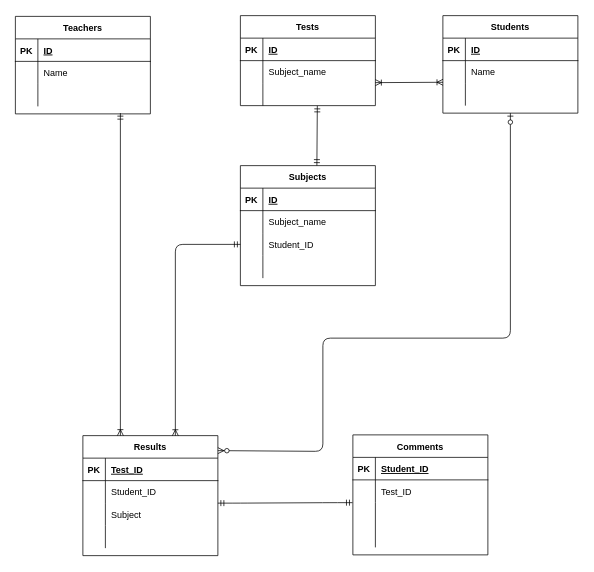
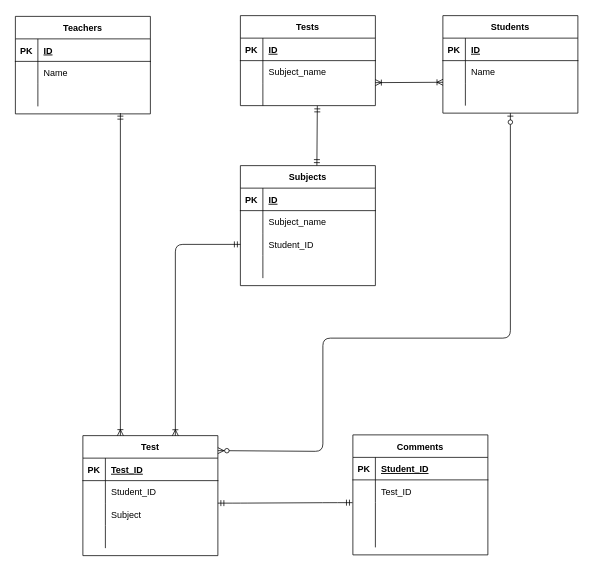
(150, 447) -> (150, 447)
